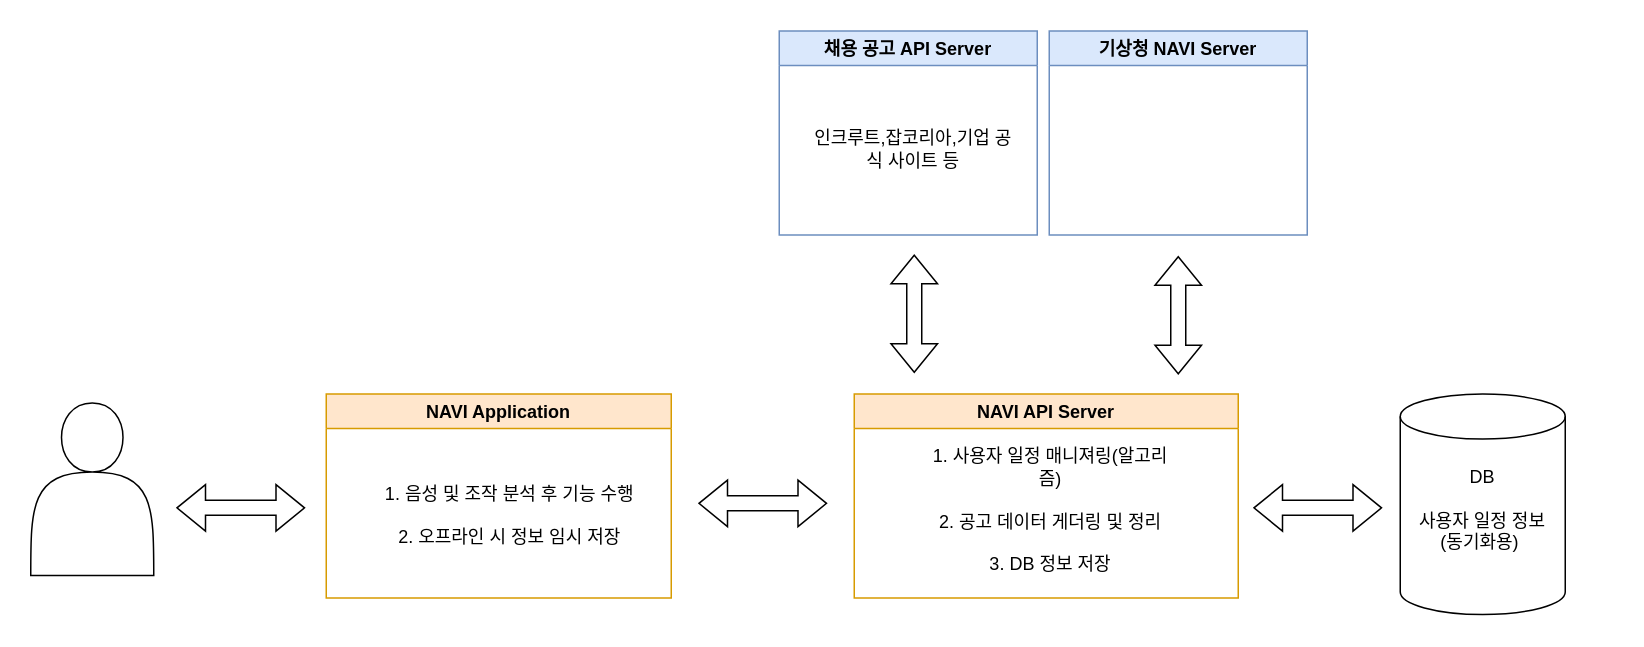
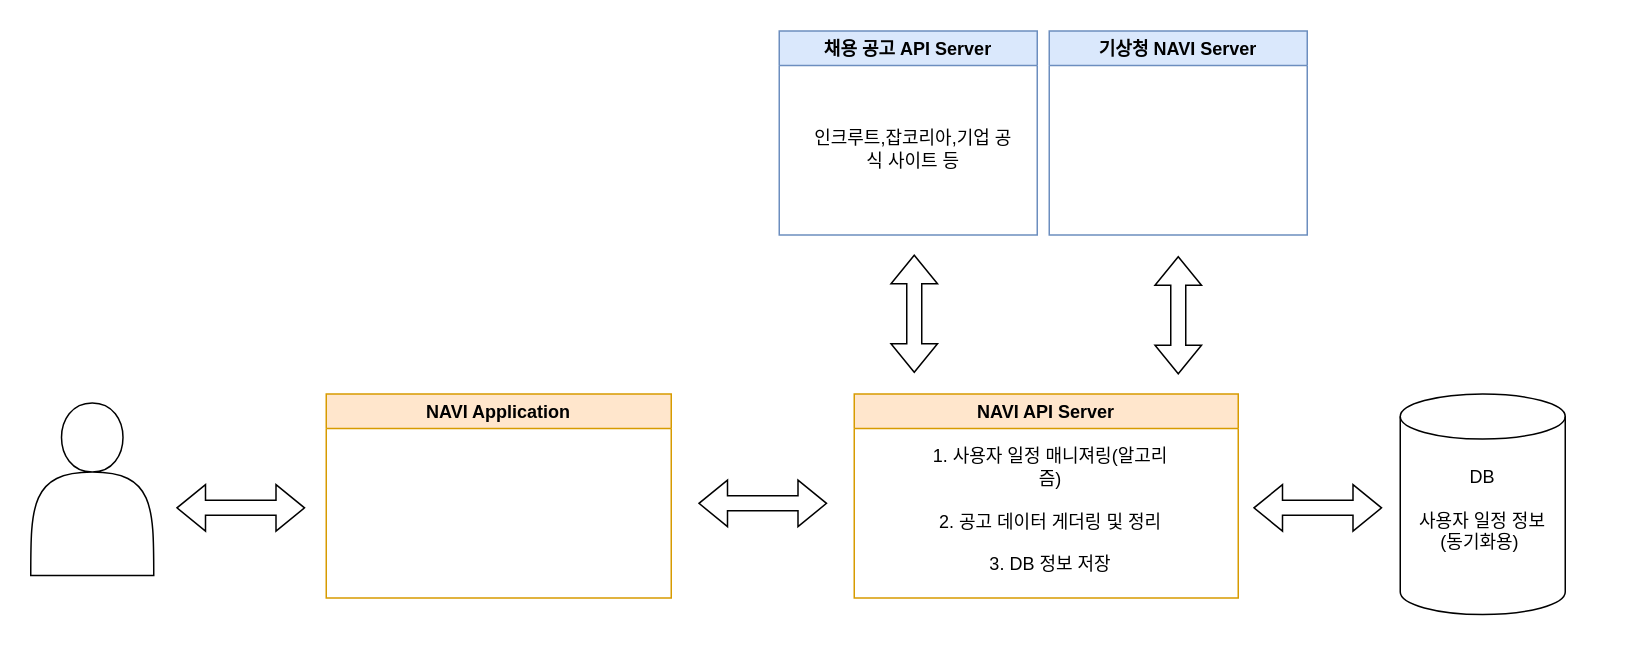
(510, 515) -> none
